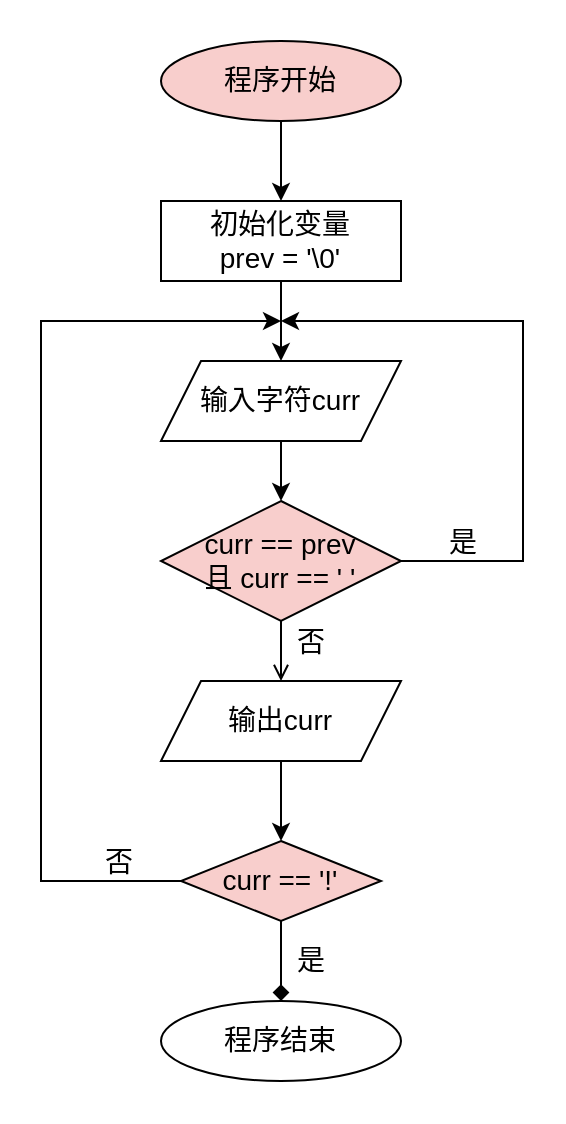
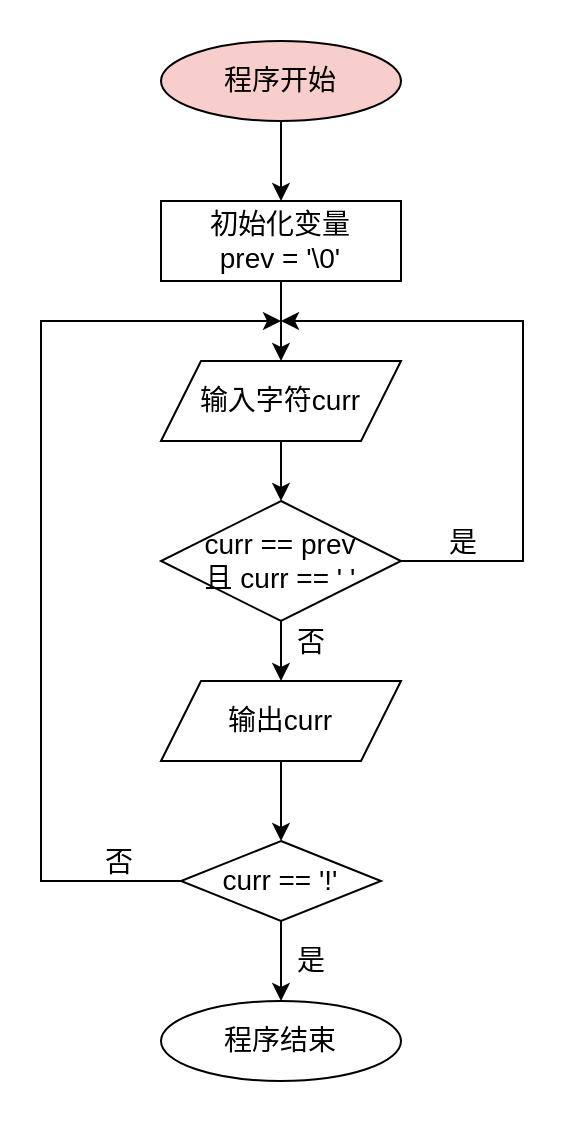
(281, 561) -> (281, 561)
(281, 668) -> (281, 666)
(281, 881) -> (281, 881)
(281, 985) -> (281, 986)
